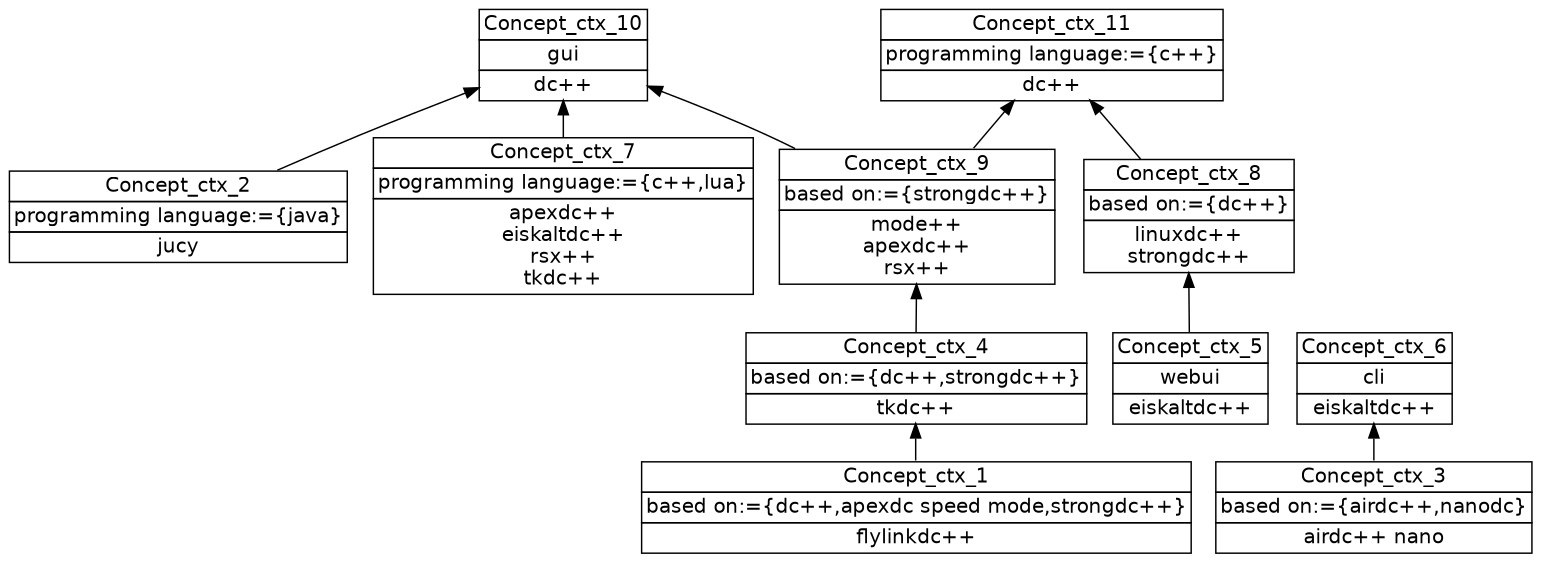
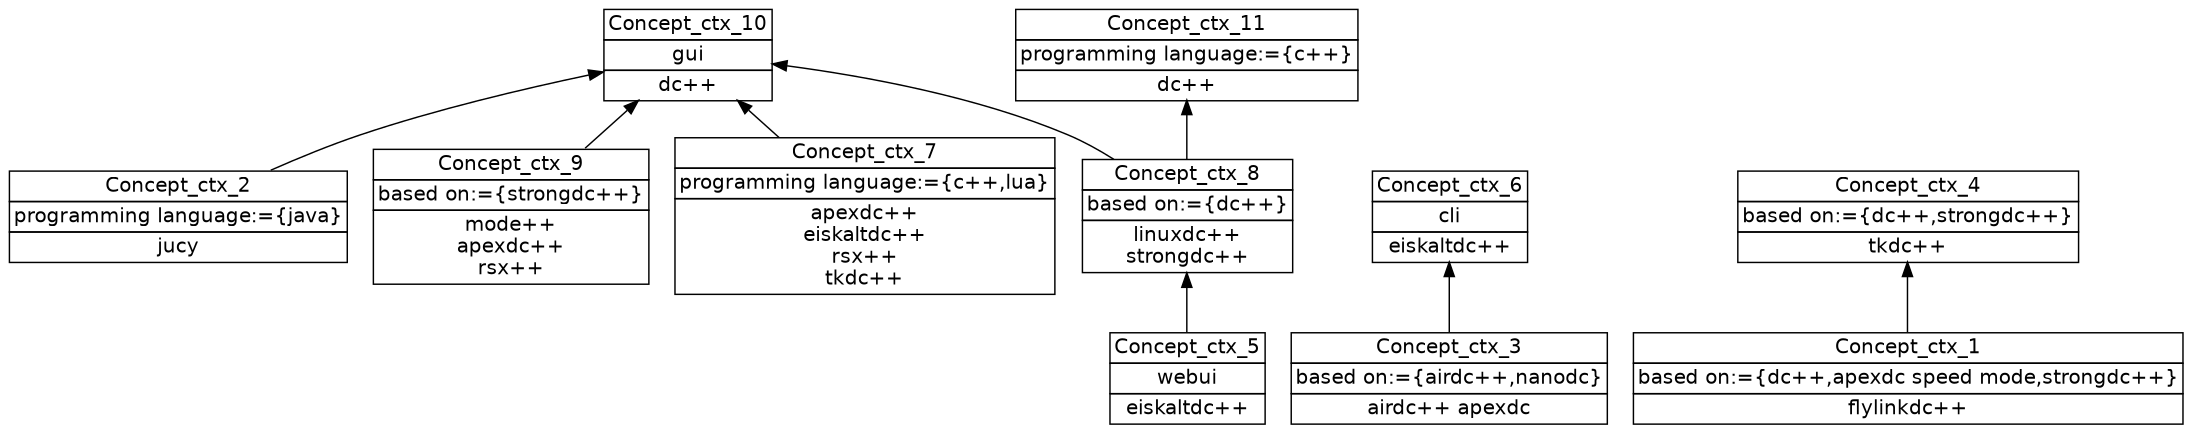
none -> (955, 98)
(989, 130) -> none
(916, 315) -> none
(1374, 537) -> (1449, 408)
